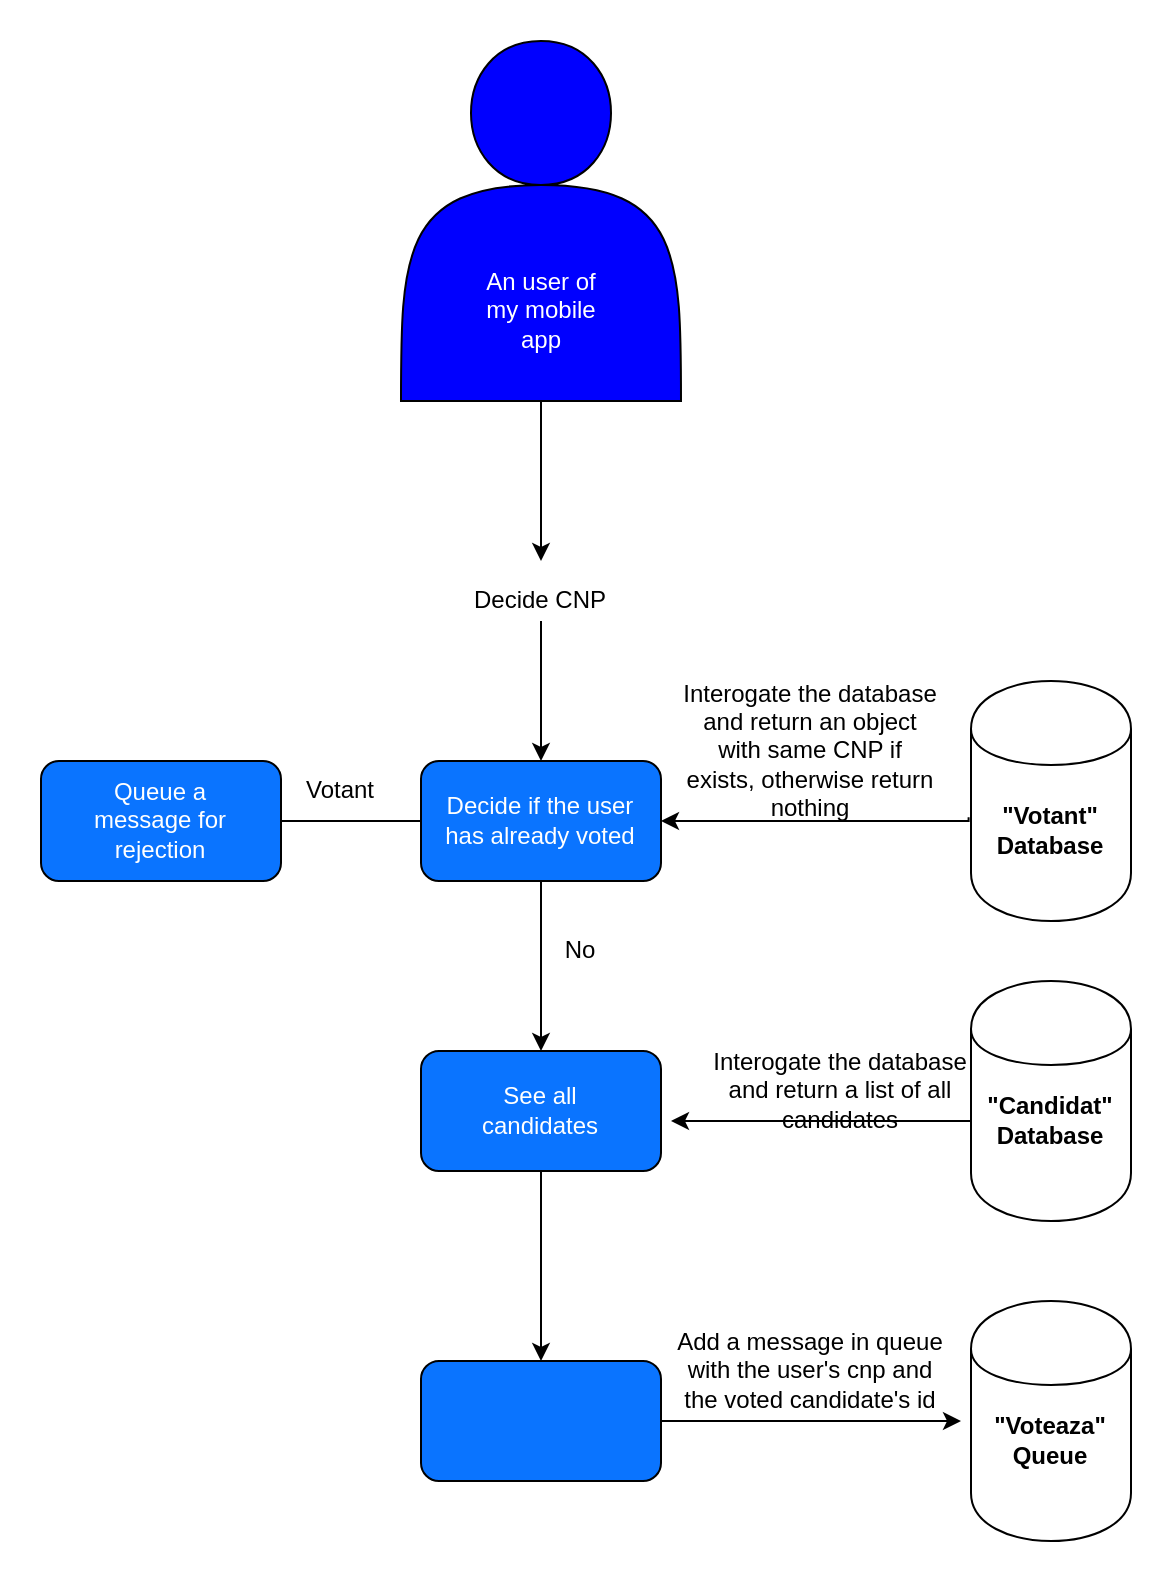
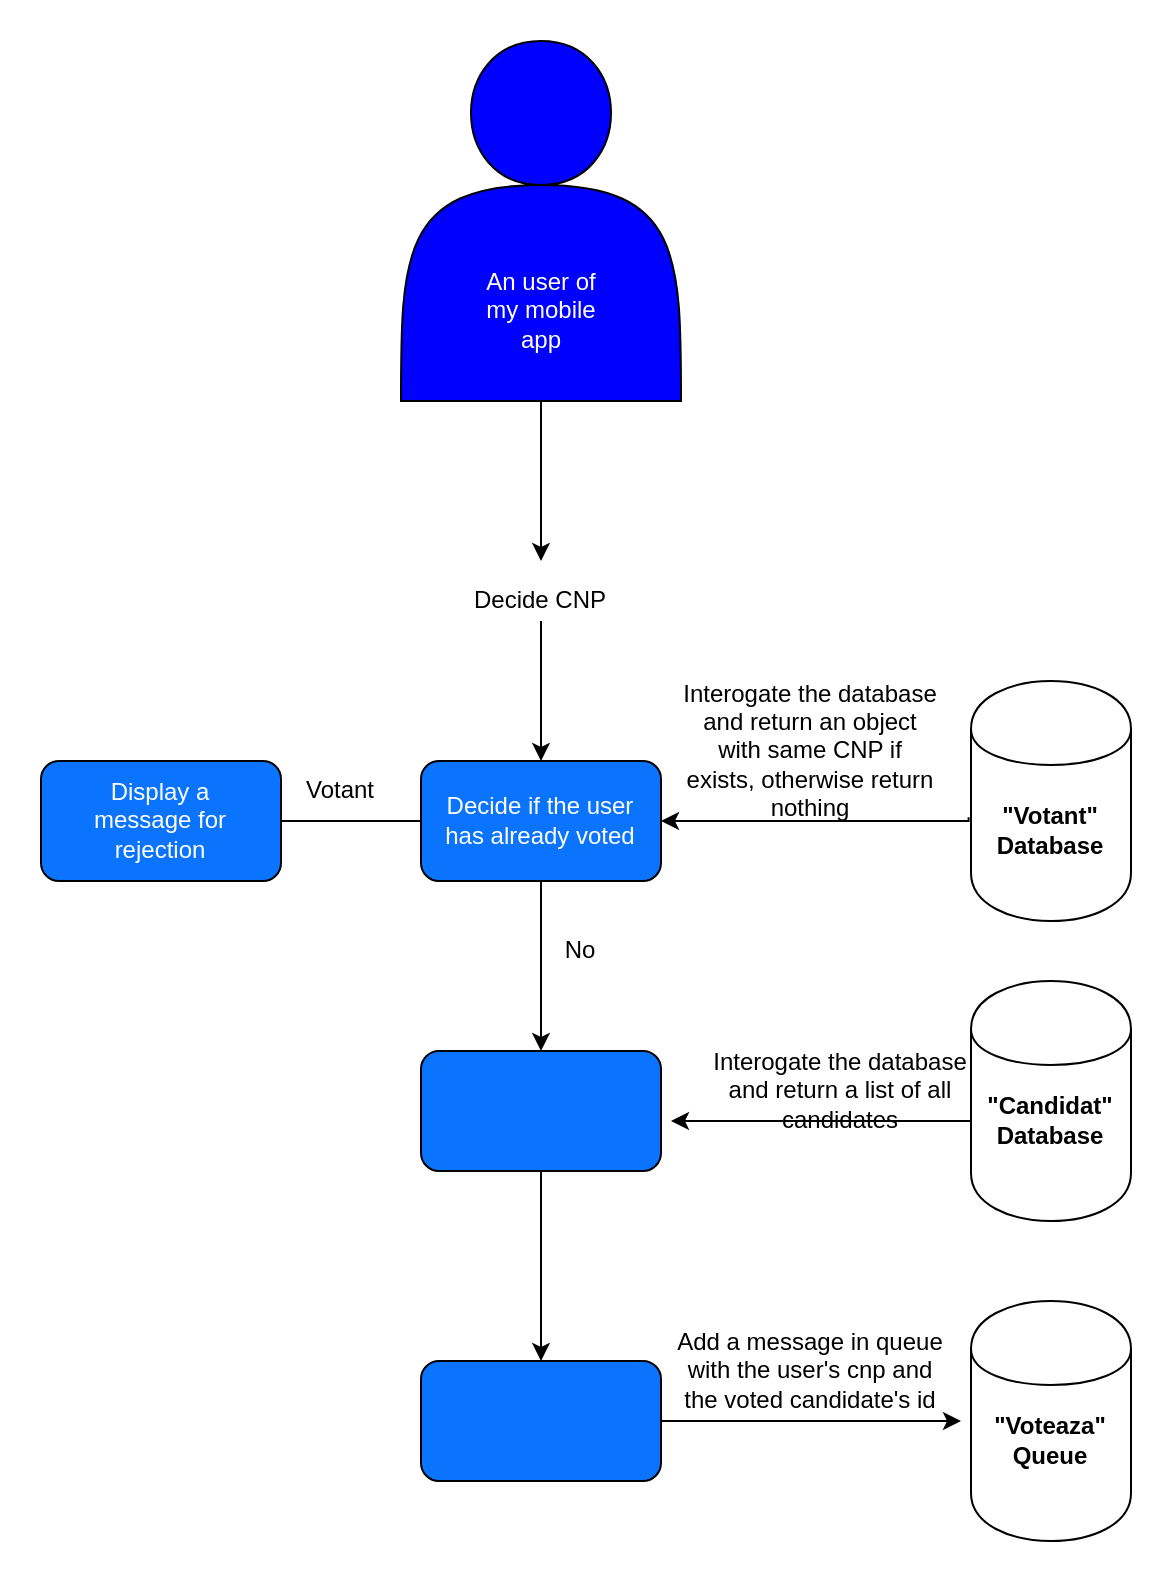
(161, 821) -> (161, 821)
(541, 1111) -> none
